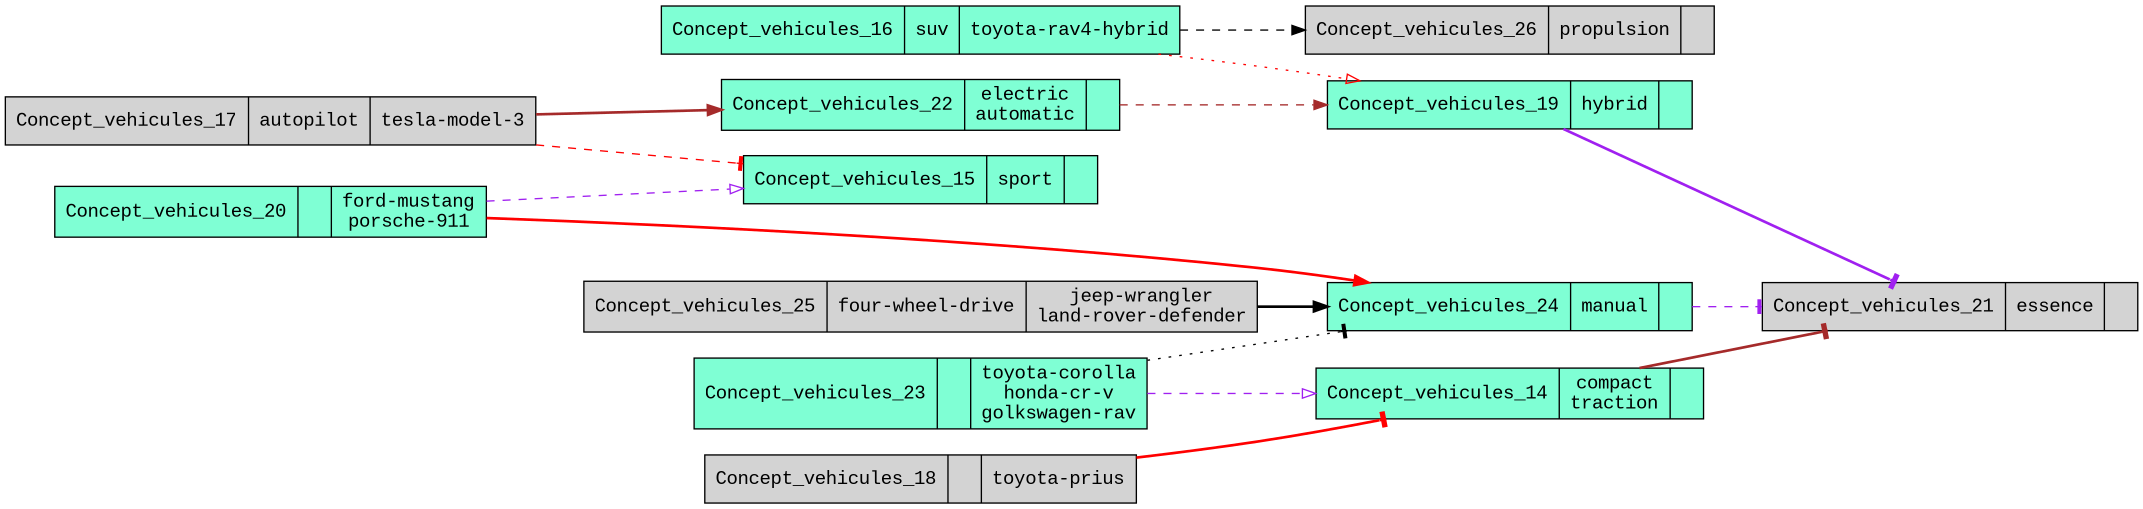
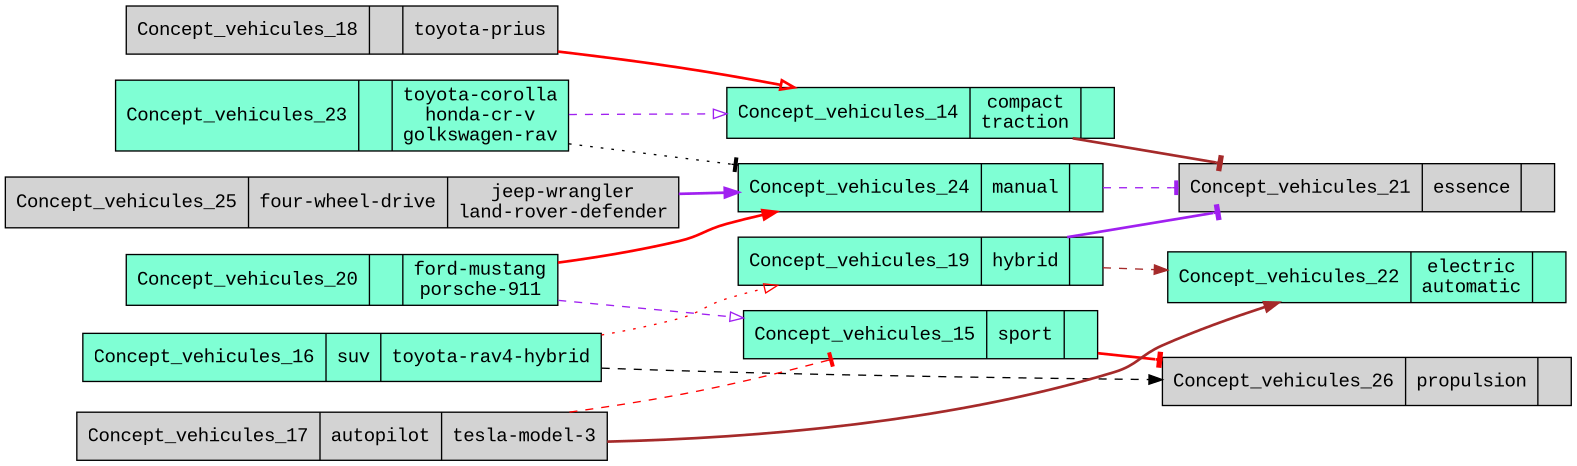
(1217, 105) -> (1128, 269)
(1286, 307) -> (702, 193)
none -> (1127, 356)
(1258, 441) -> (670, 66)
